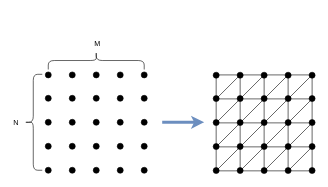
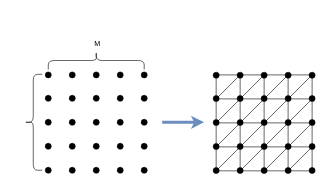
(18, 122) -> none
